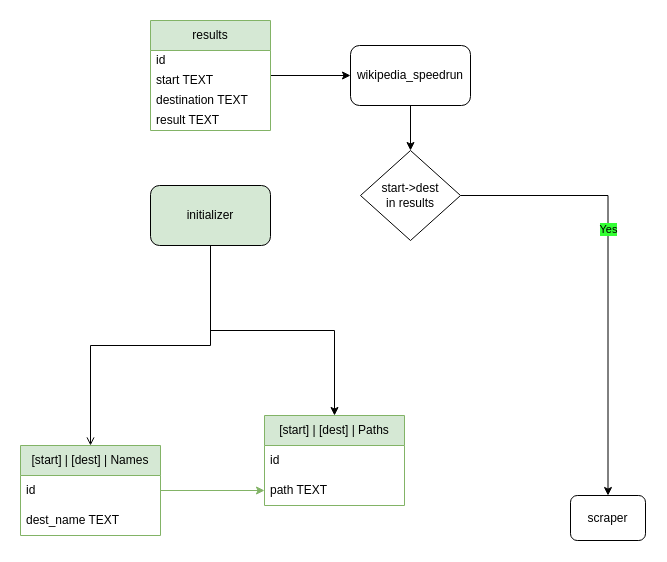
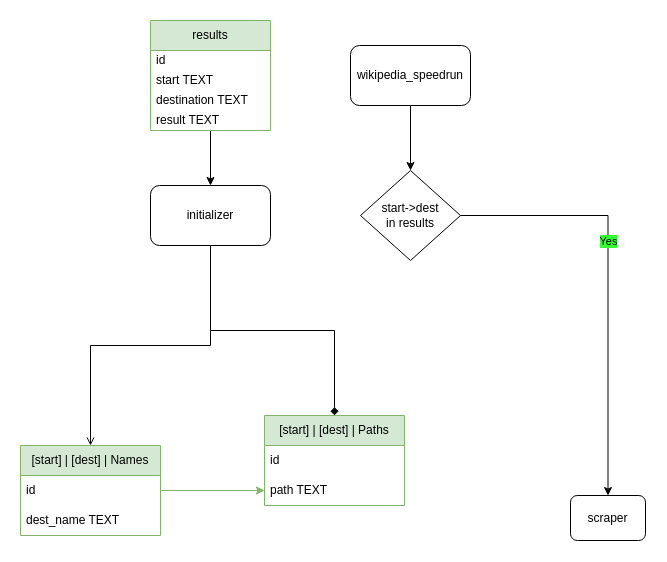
(308, 76) -> (211, 155)
(411, 196) -> (411, 216)
(211, 216) -> (211, 216)
(335, 407) -> (335, 407)
